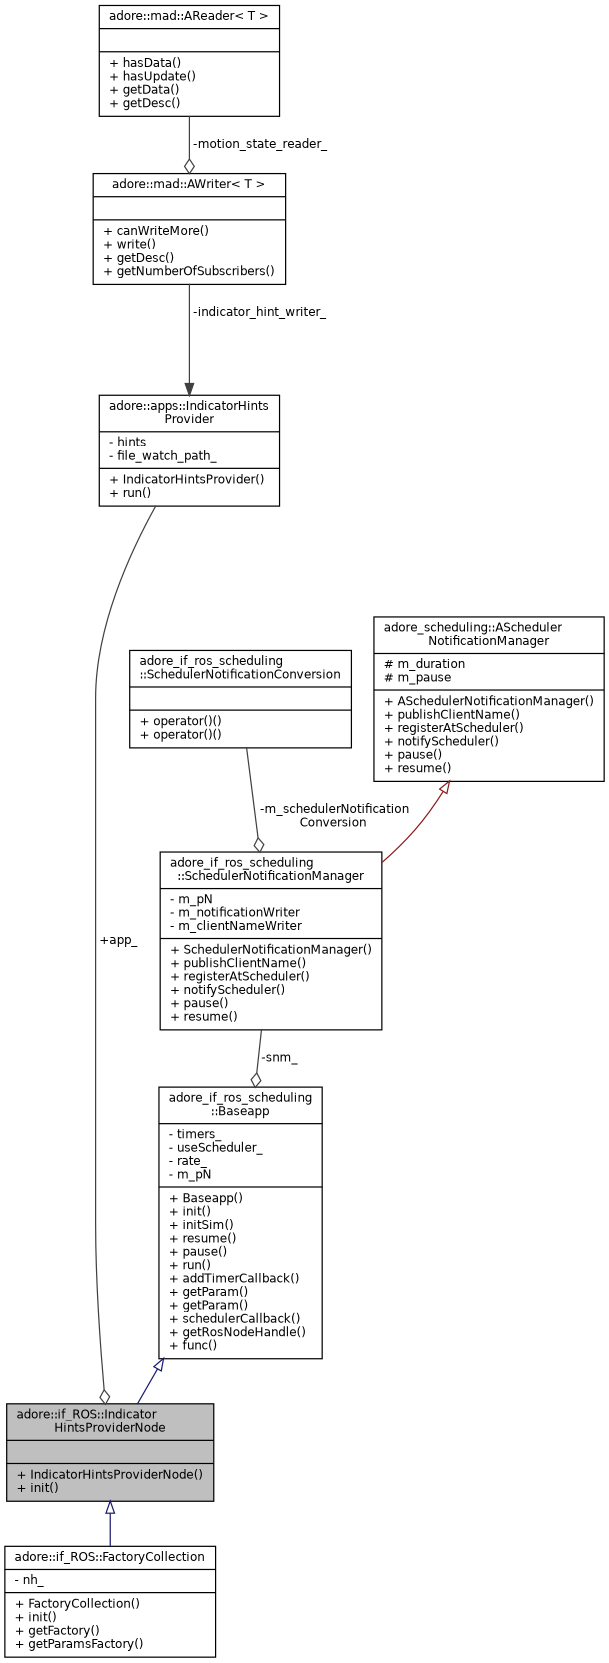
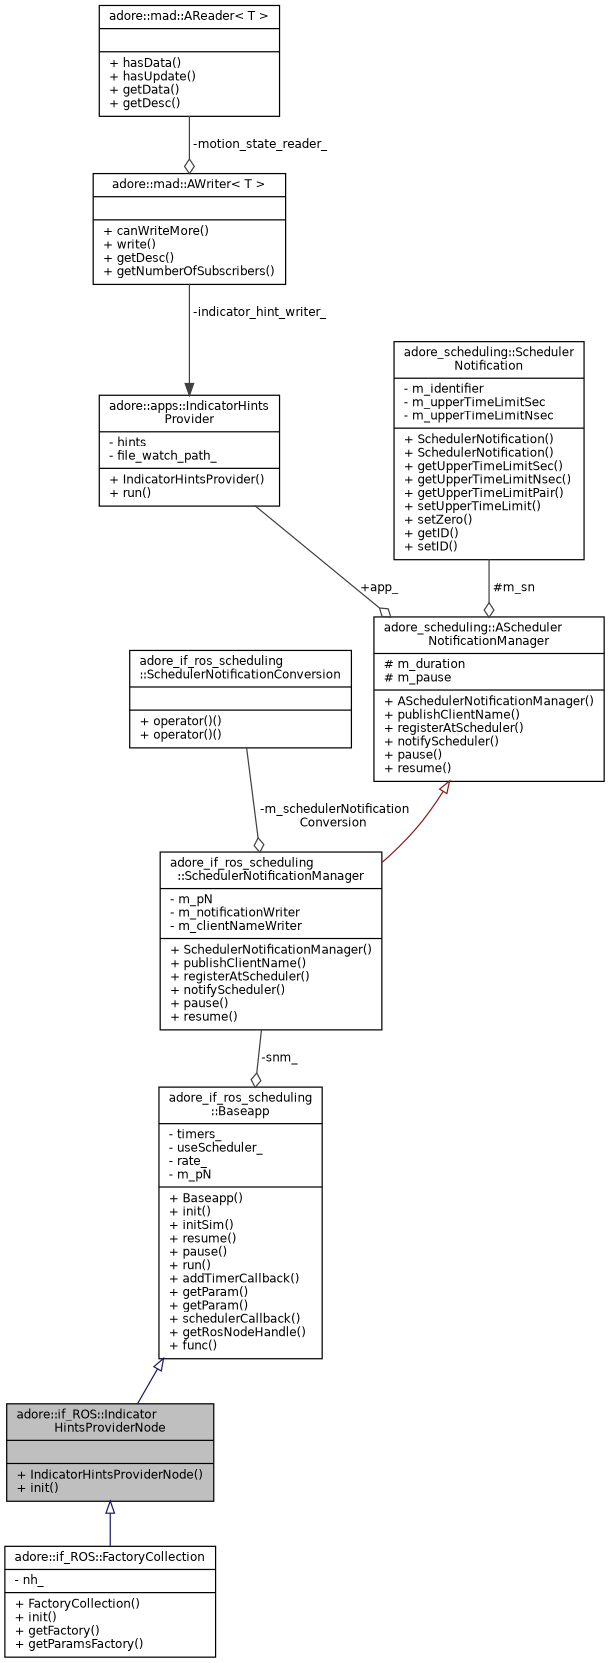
none -> (489, 451)
(96, 942) -> (317, 557)
